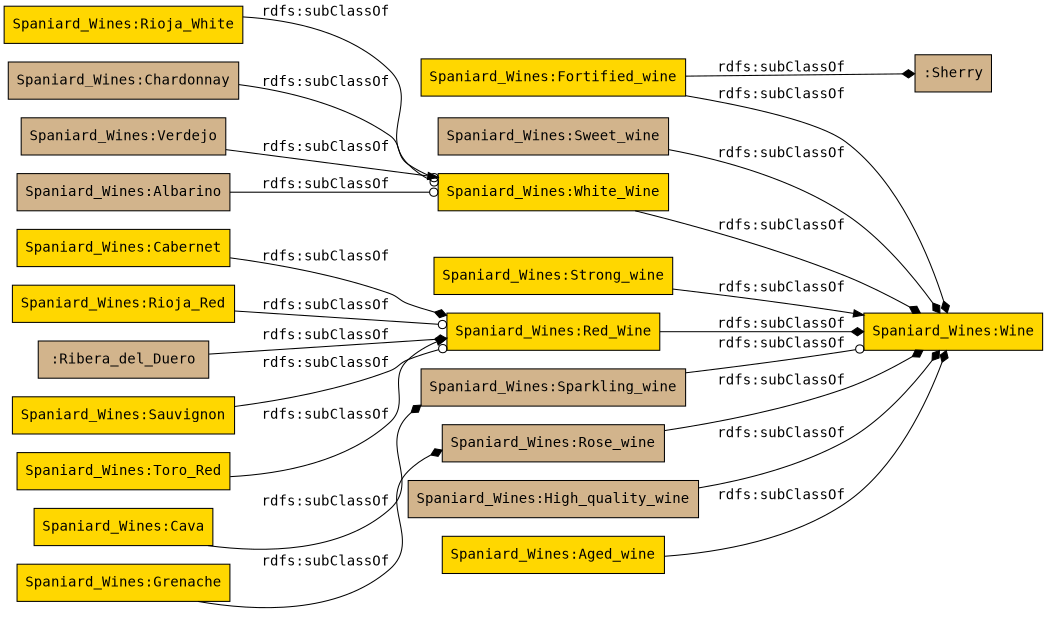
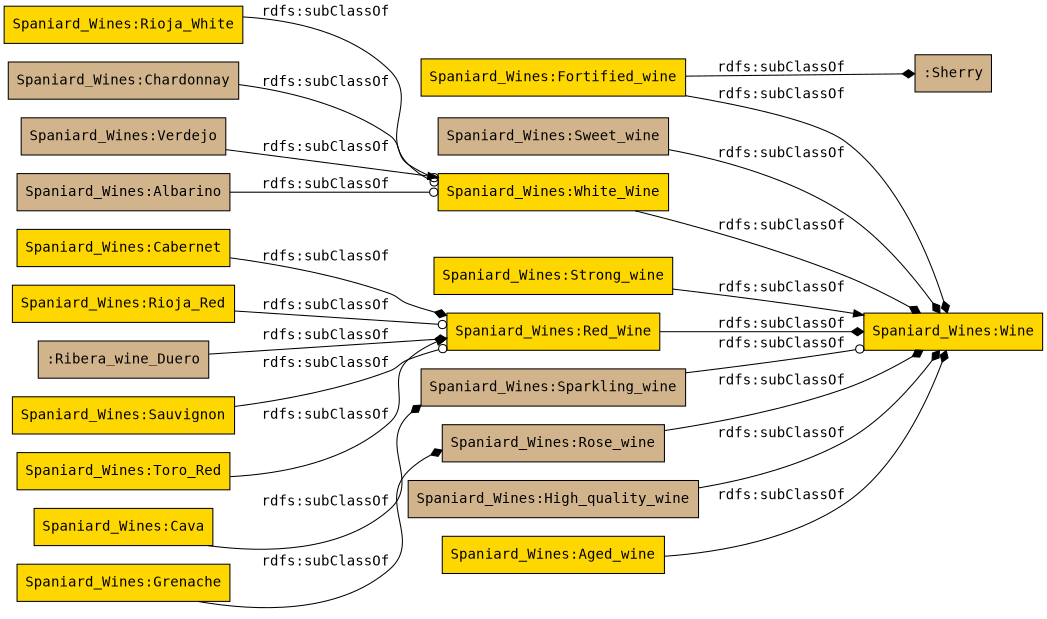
(123, 360) -> (123, 360)
